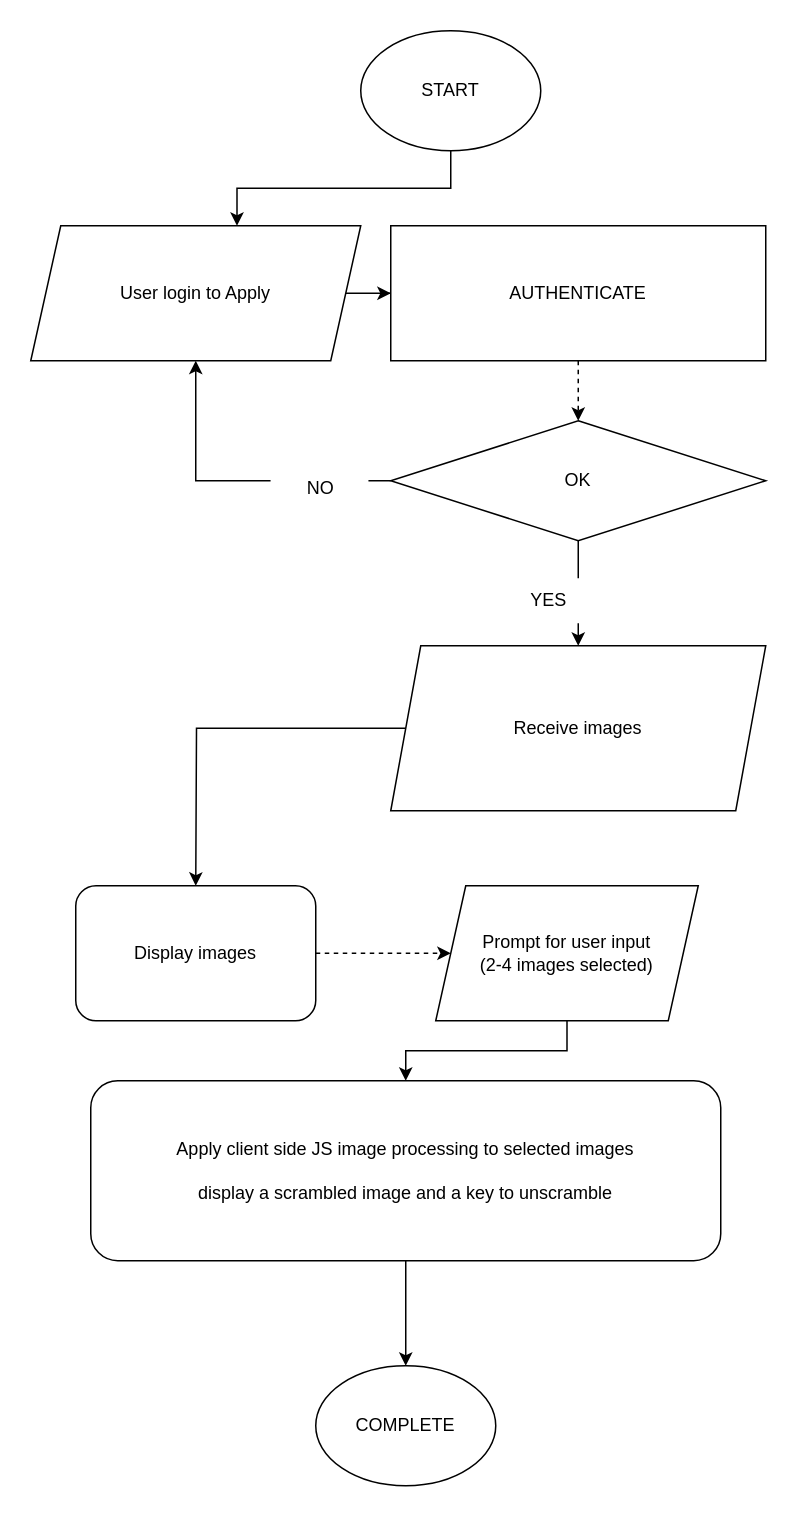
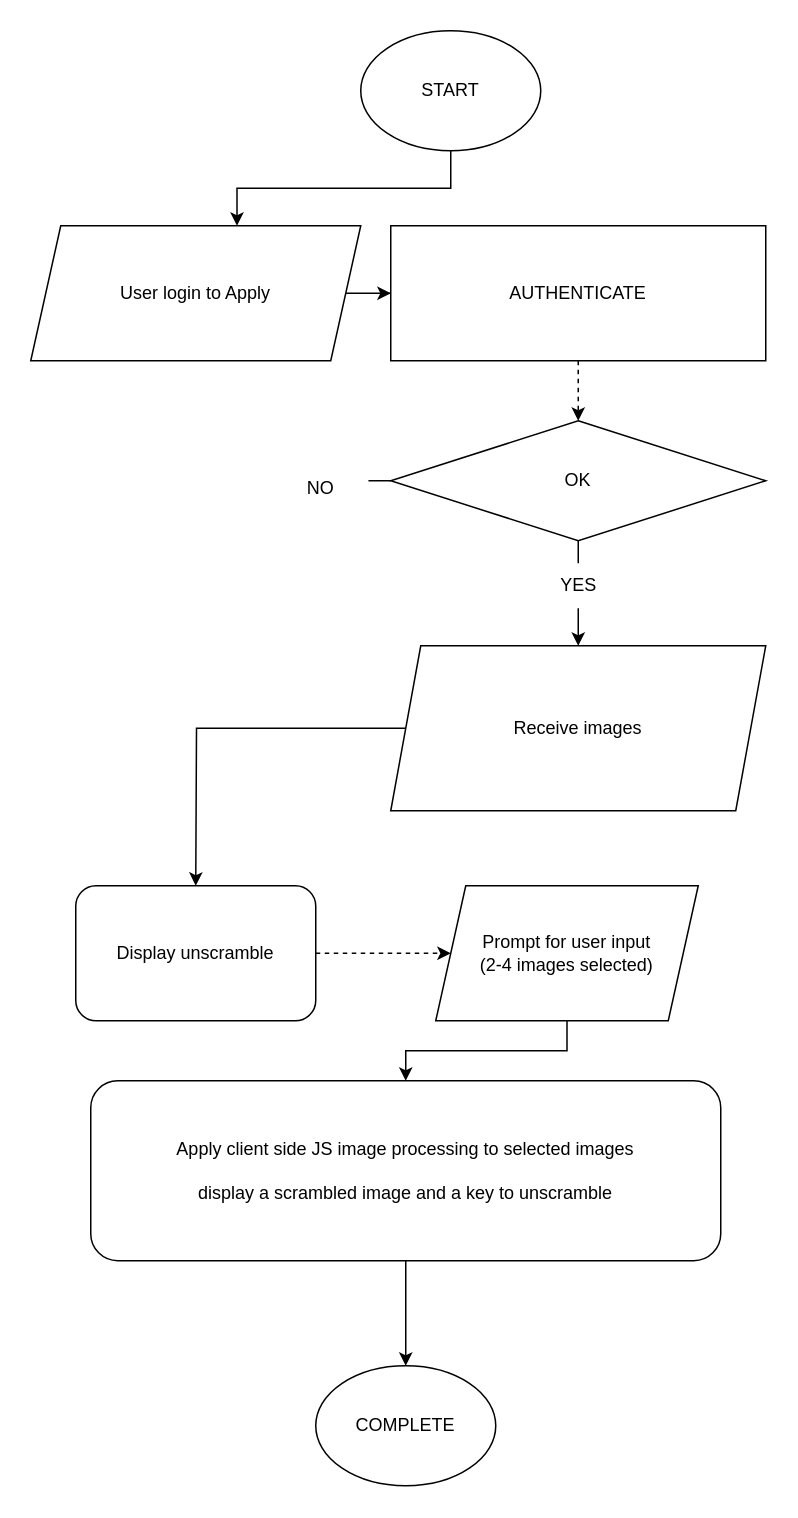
(196, 464) -> none
(548, 601) -> (578, 586)
(196, 953) -> (196, 953)
